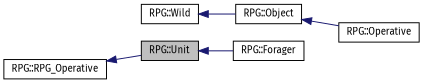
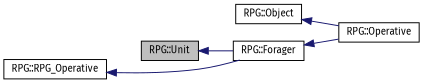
(170, 14) -> none
none -> (326, 41)
(129, 57) -> (179, 71)
